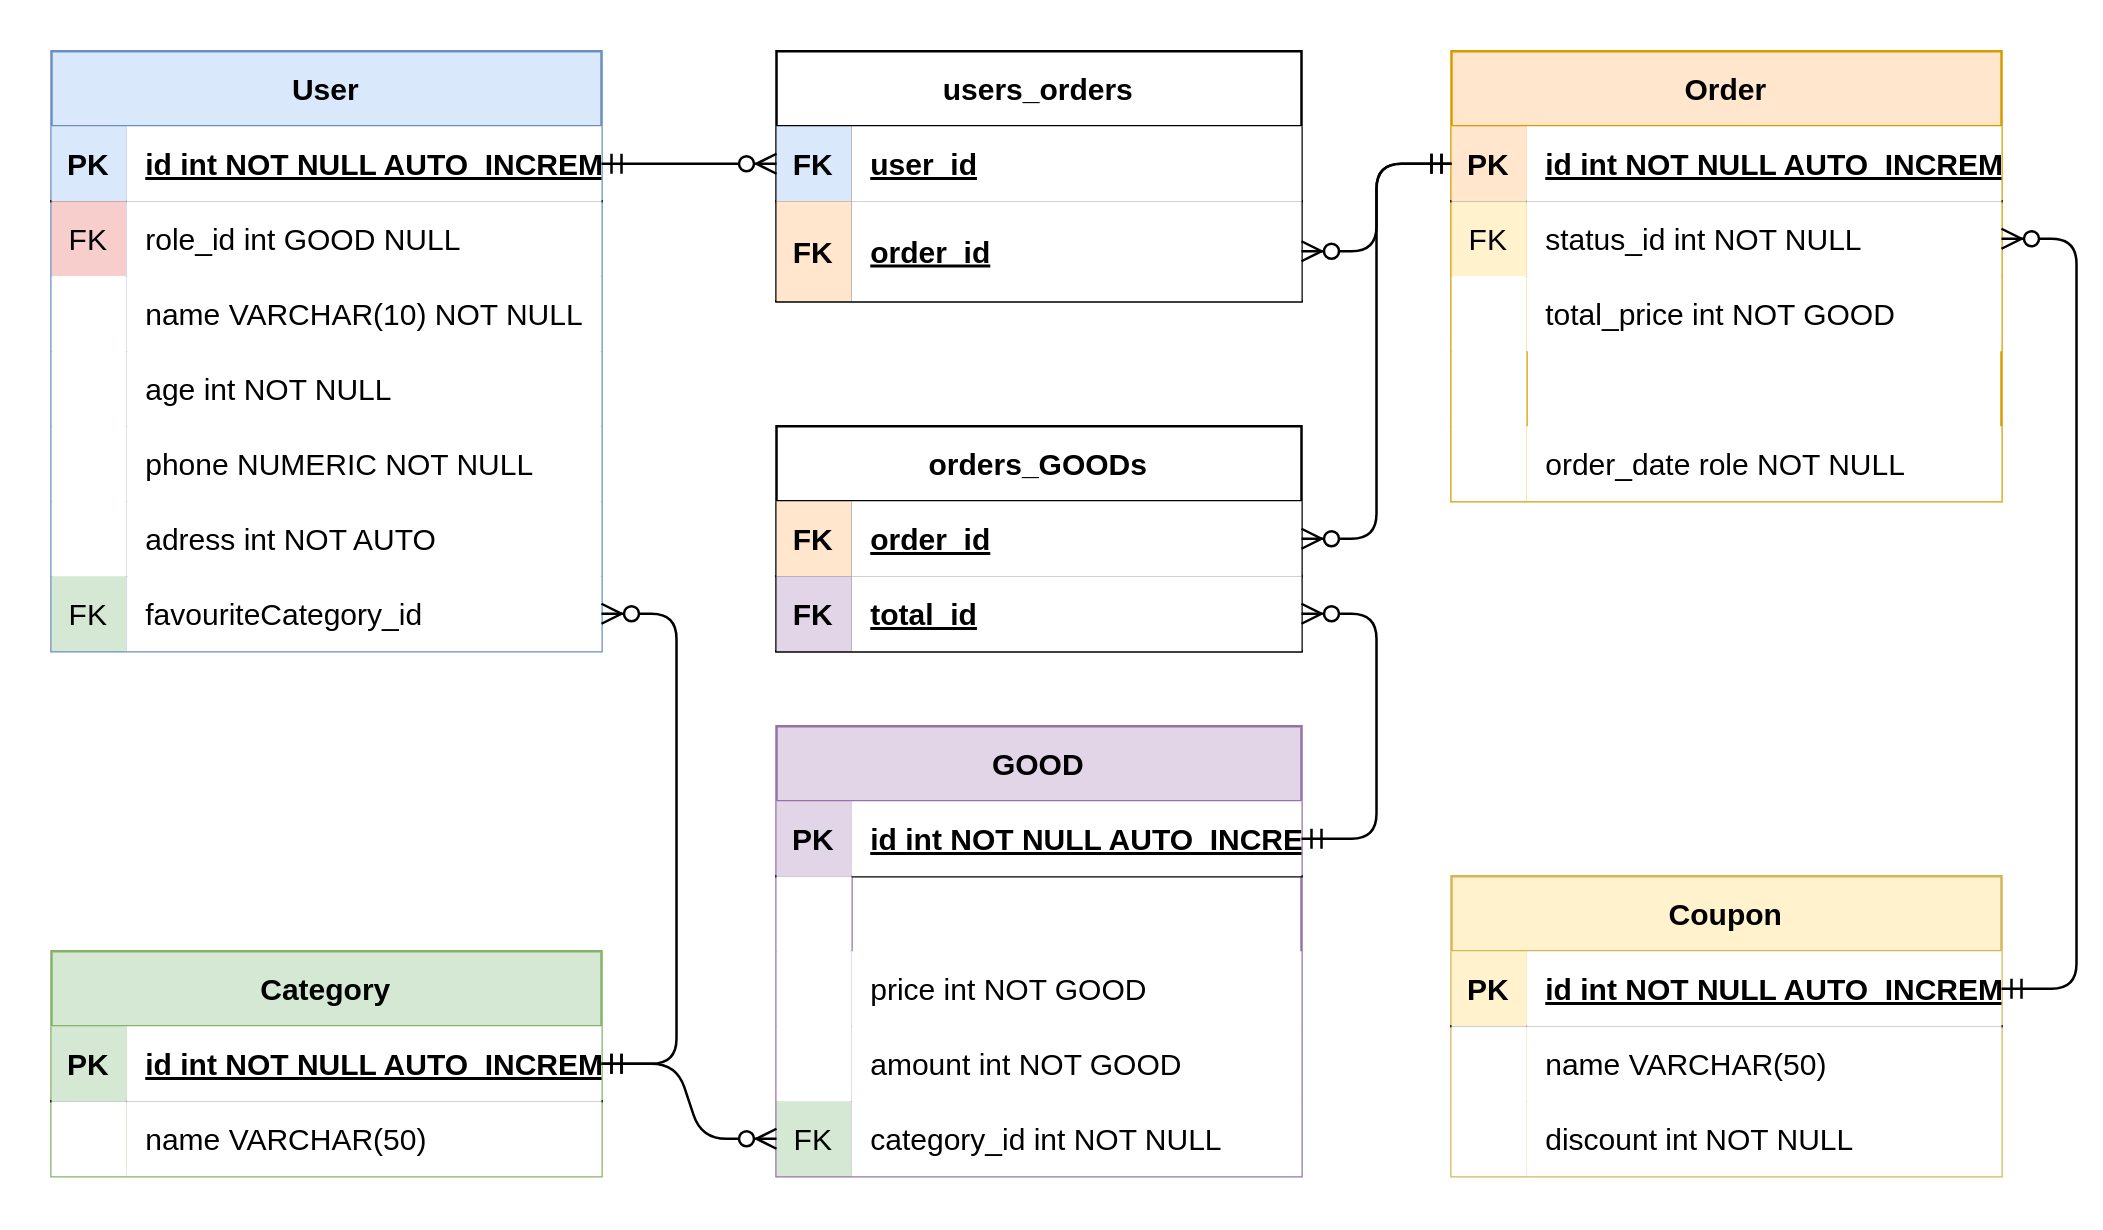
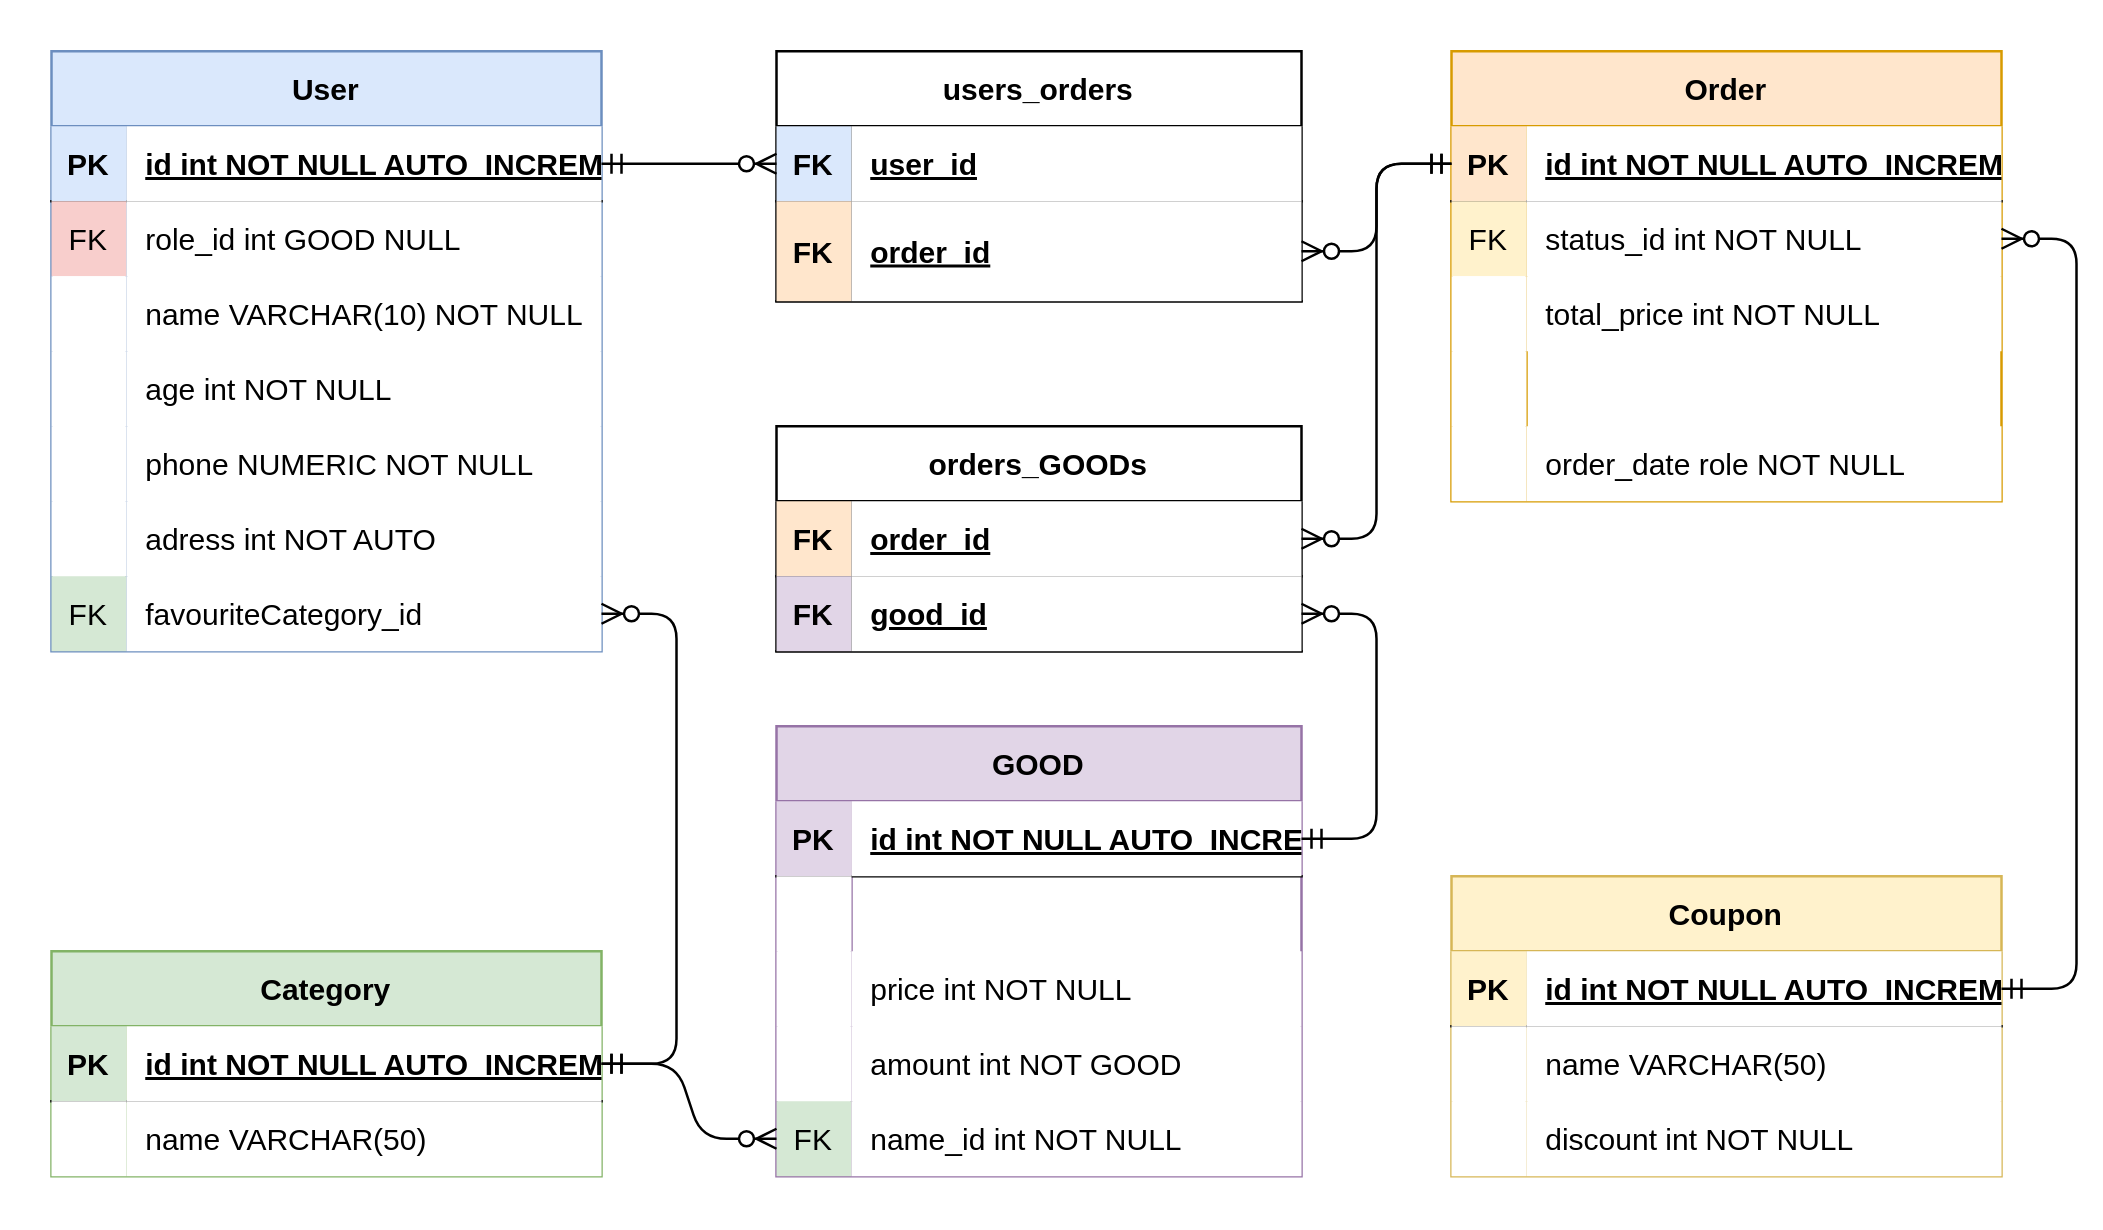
(1723, 315) -> (1723, 315)
(929, 615) -> (925, 615)
(1002, 990) -> (1002, 990)
(1052, 1140) -> (1019, 1140)
